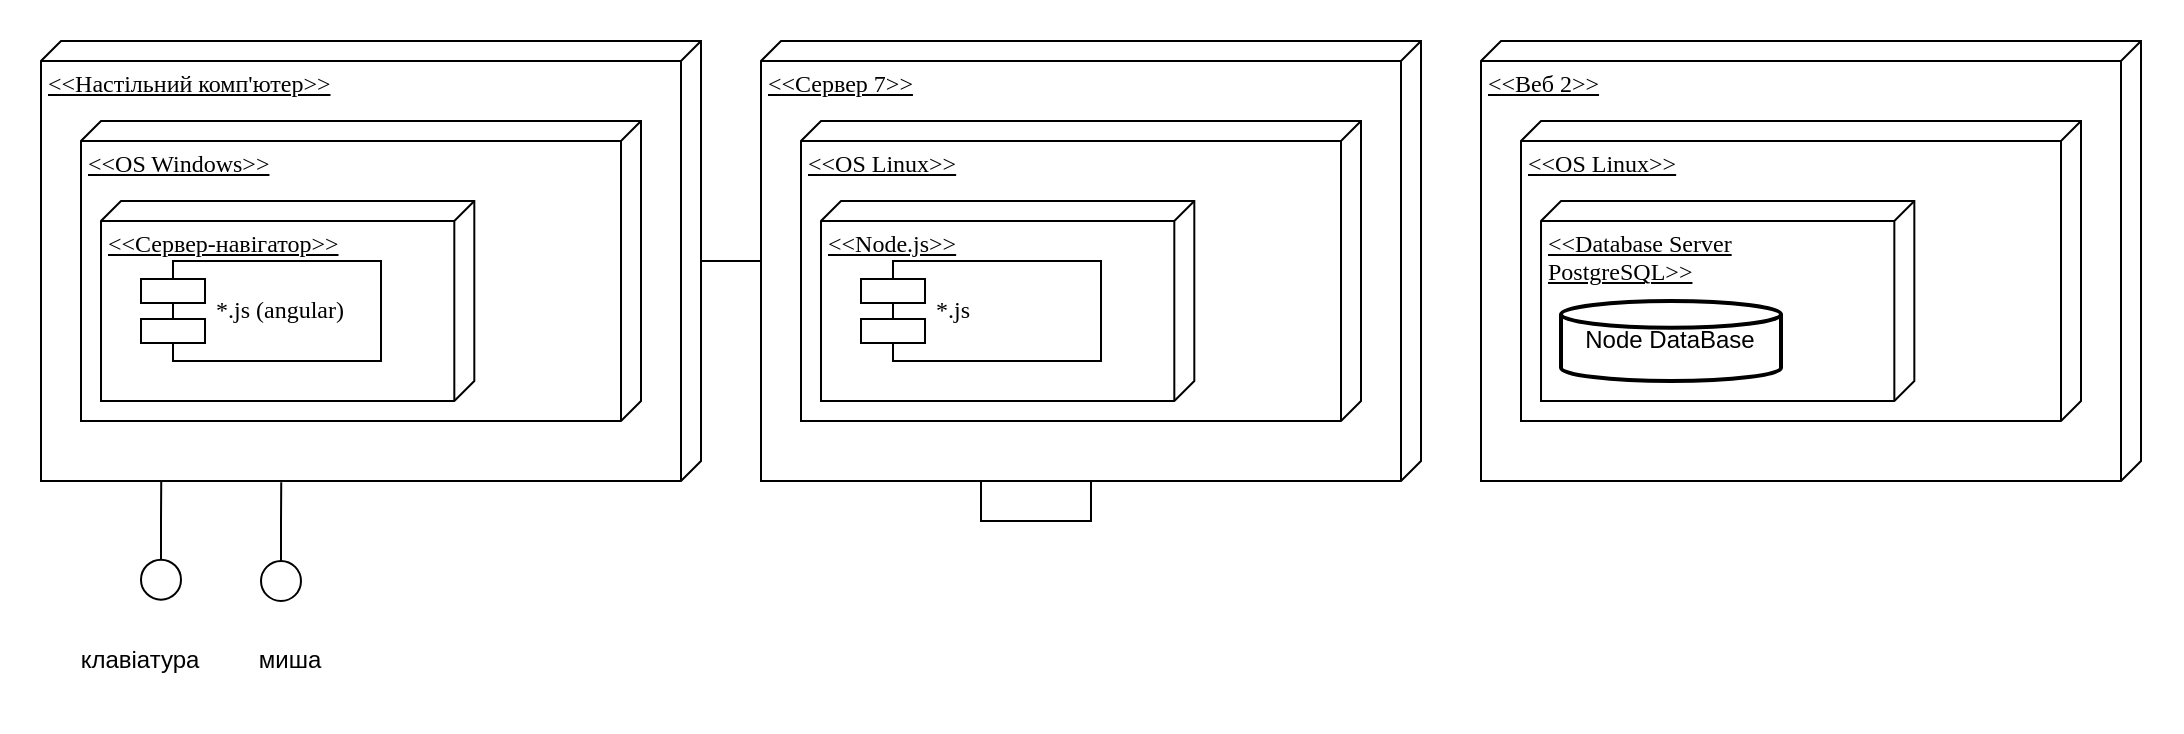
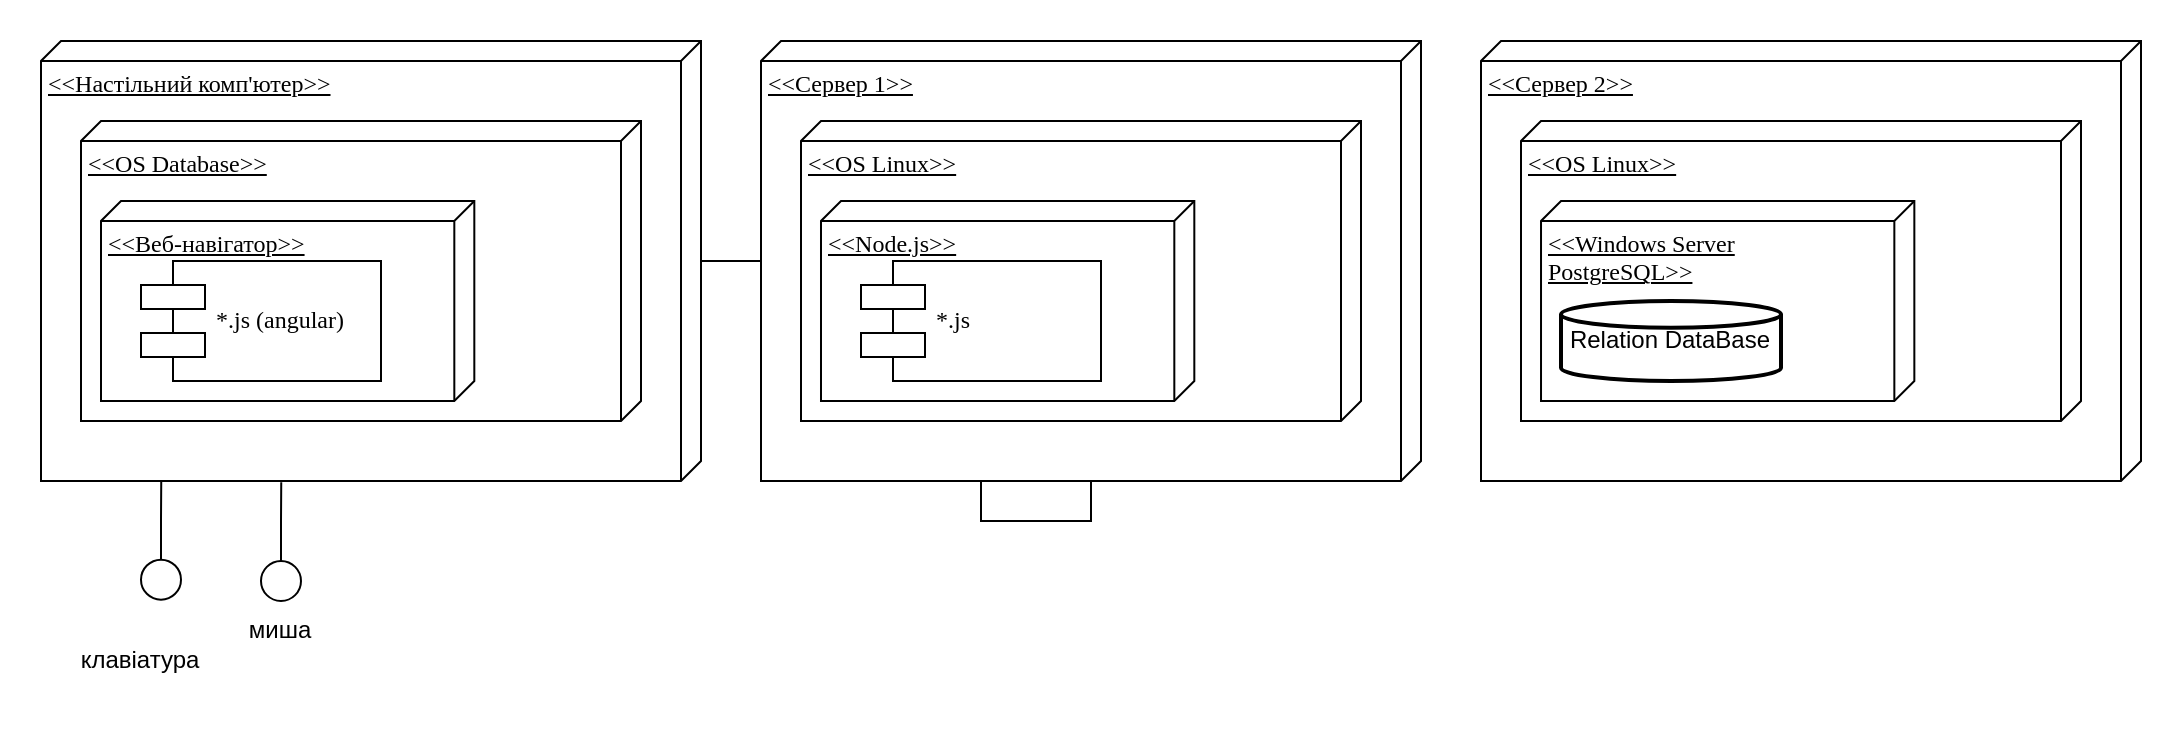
(847, 85) -> (847, 85)
(1546, 85) -> (1567, 85)
(177, 165) -> (187, 165)
(243, 245) -> (223, 245)
(1660, 260) -> (1650, 260)
(261, 311) -> (261, 321)
(981, 311) -> (981, 321)
(1671, 341) -> (1671, 341)
(291, 661) -> (281, 631)
